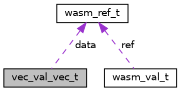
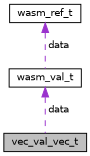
(127, 46) -> (57, 46)
(66, 50) -> (45, 115)
